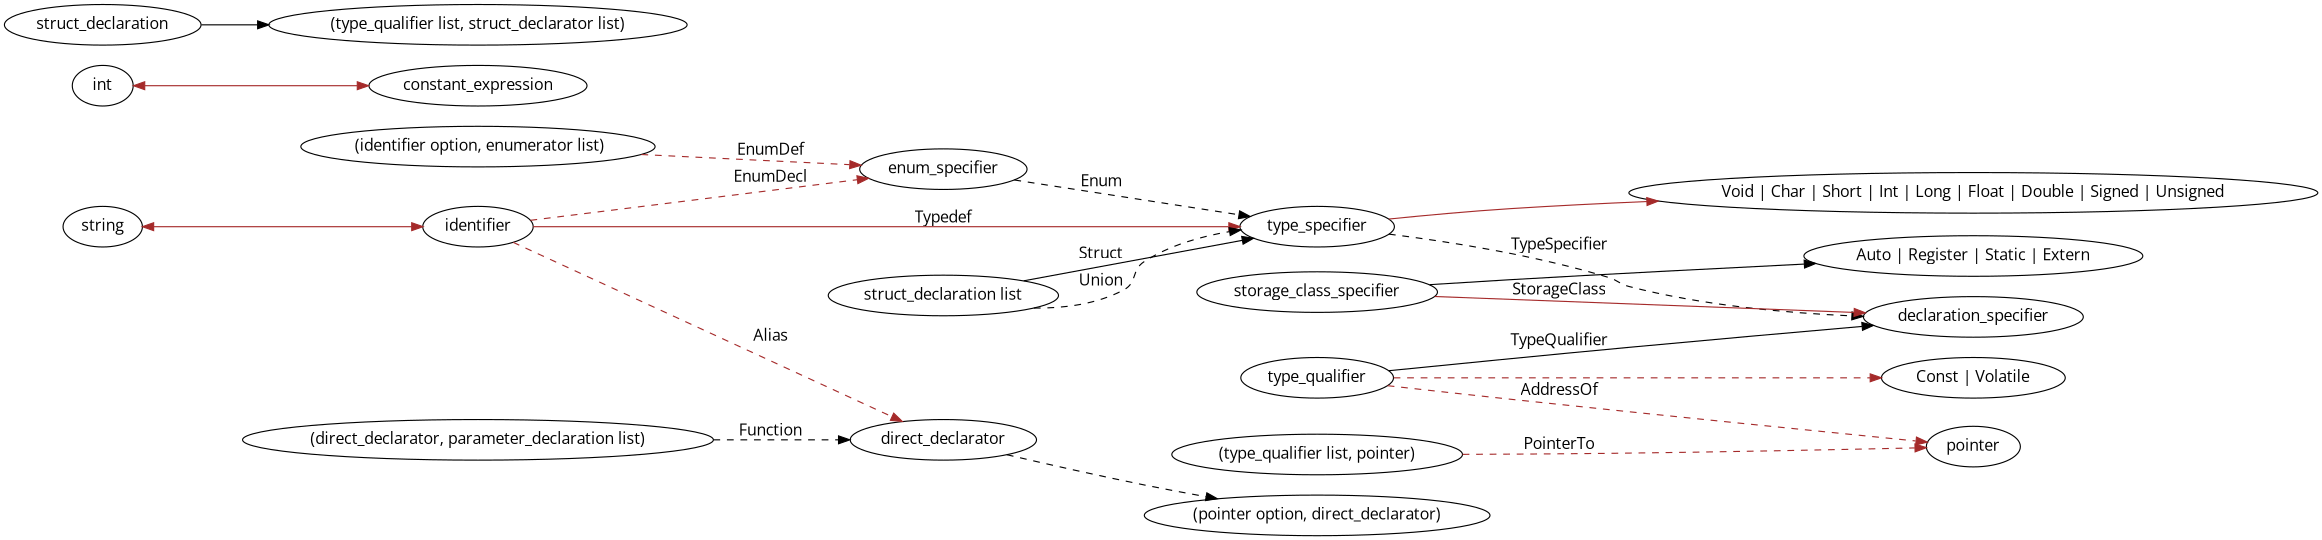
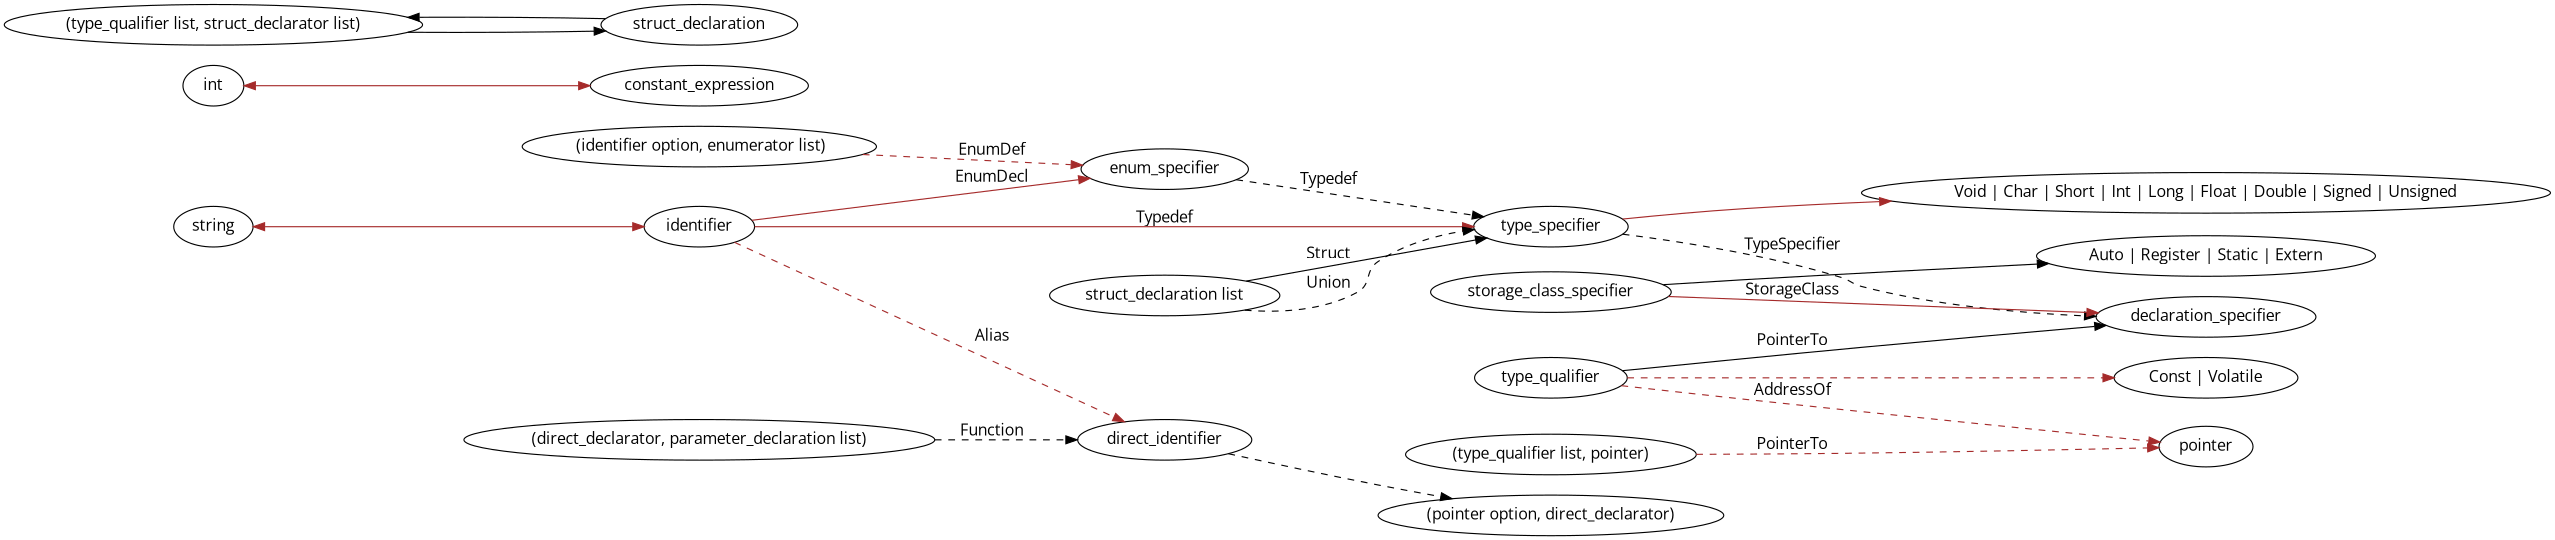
none -> (501, 32)
(1101, 182) -> (1329, 180)
(694, 200) -> (915, 200)
(1559, 341) -> (1793, 341)
(943, 440) -> (1165, 440)
